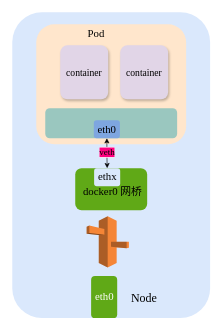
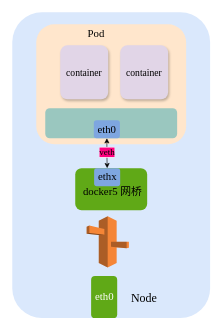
(107, 177) -> (107, 177)
(113, 192) -> (113, 192)
